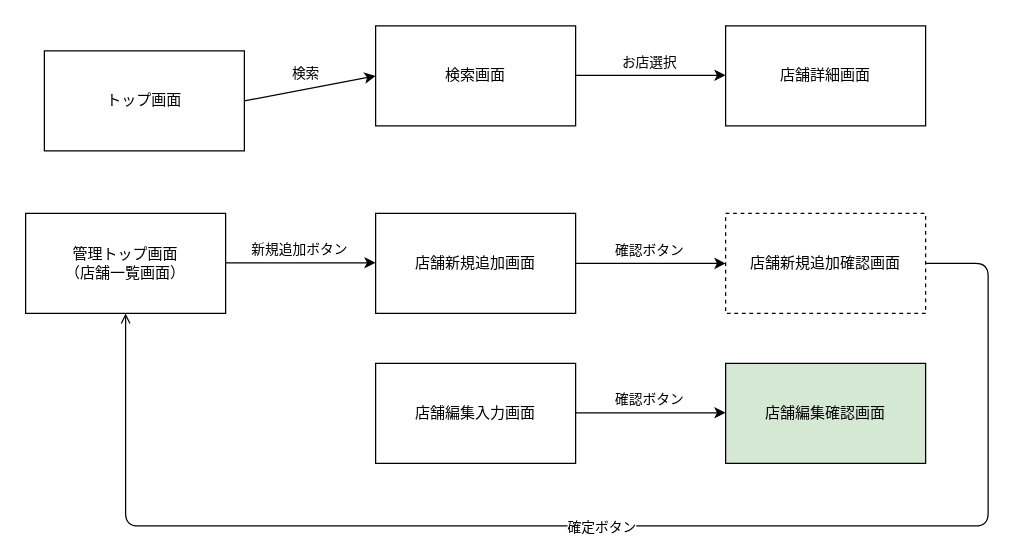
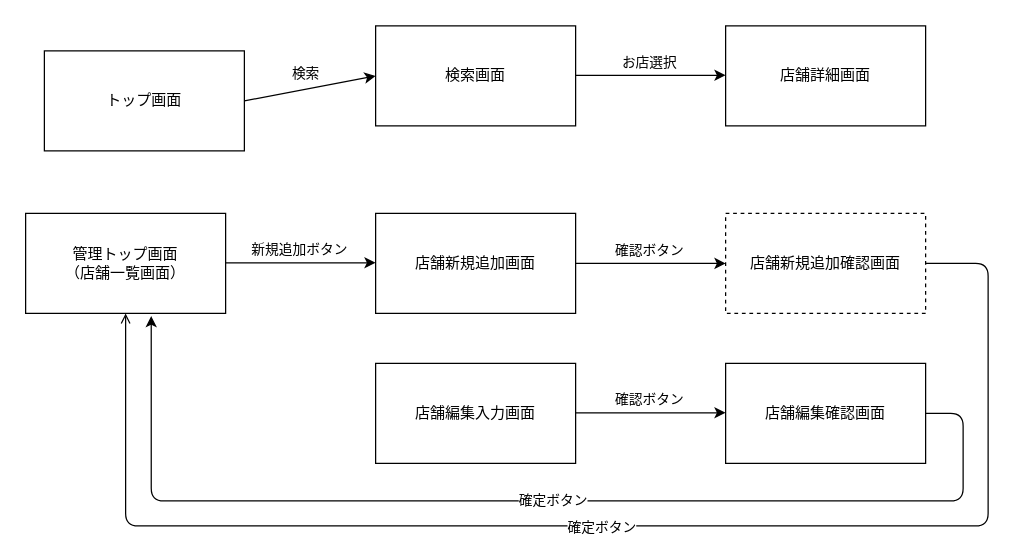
(826, 413) -> (826, 413)
none -> (526, 501)
